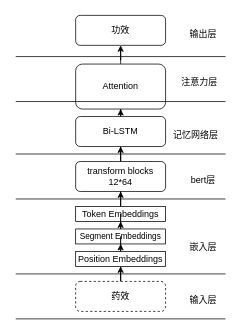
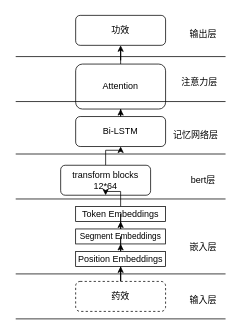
(120, 177) -> (105, 180)
